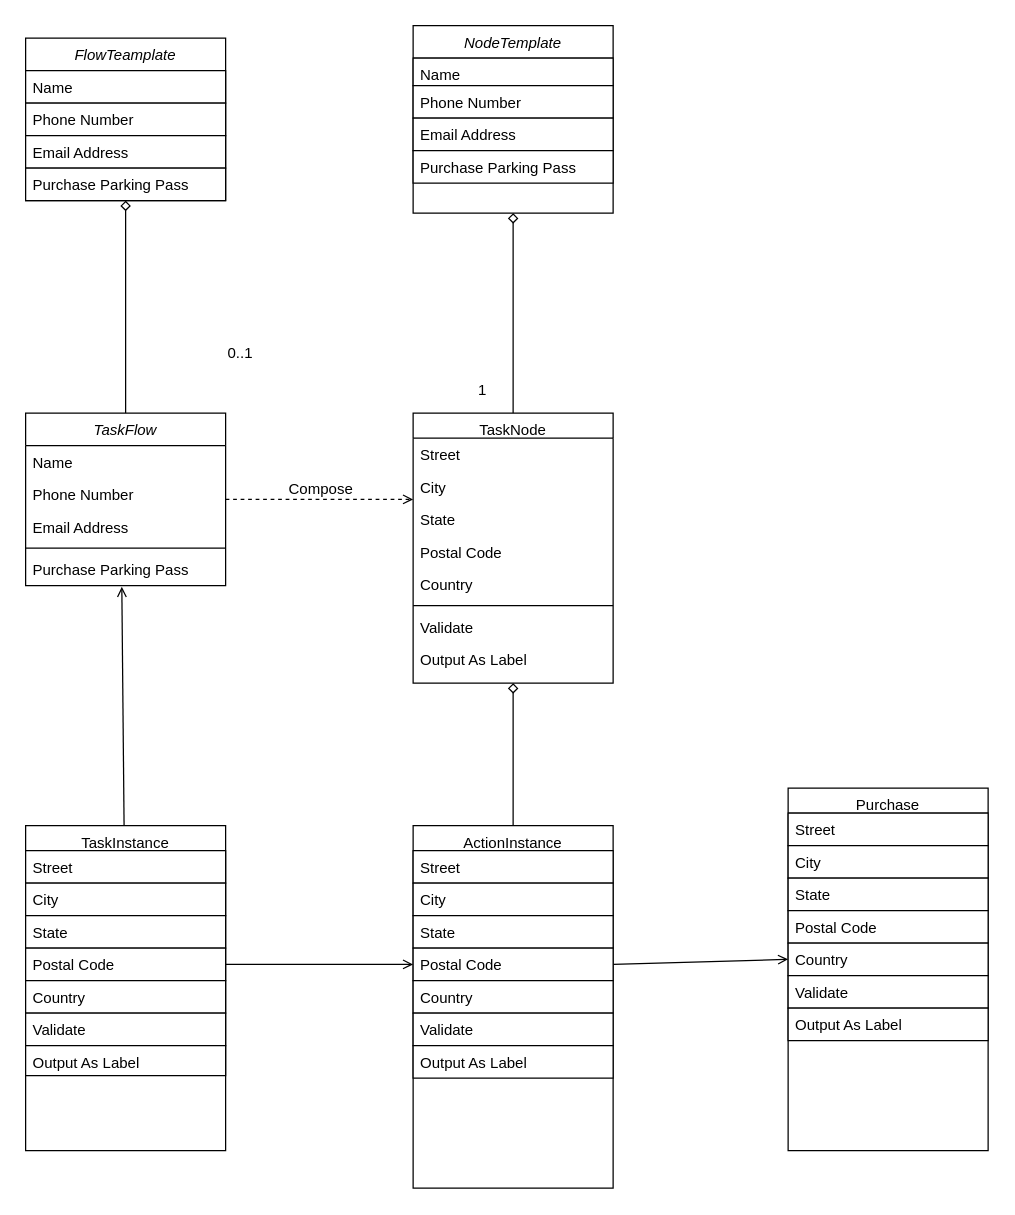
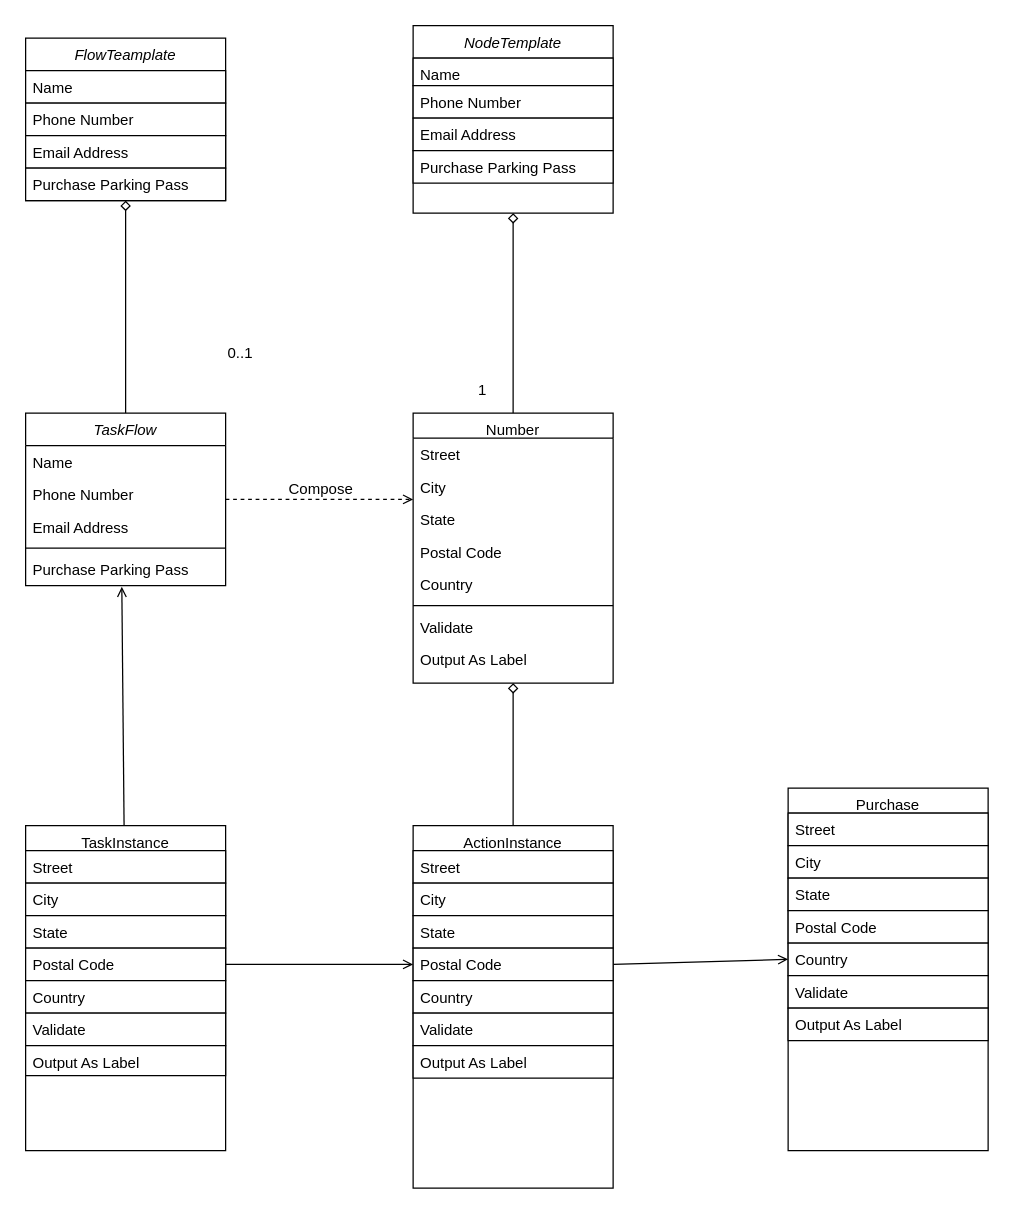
(513, 430) -> (513, 430)
